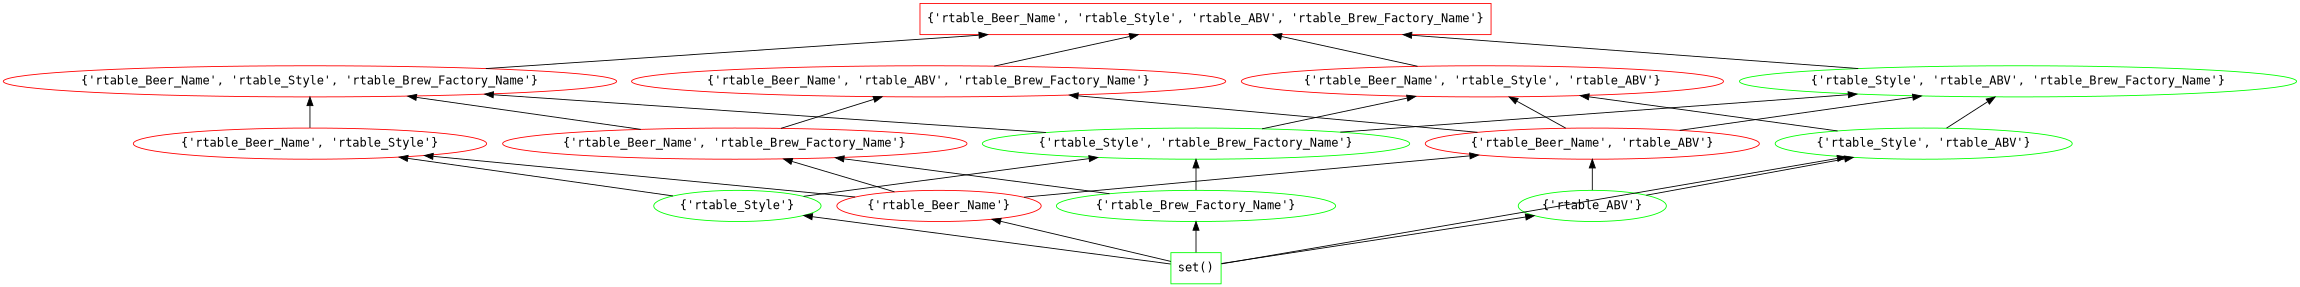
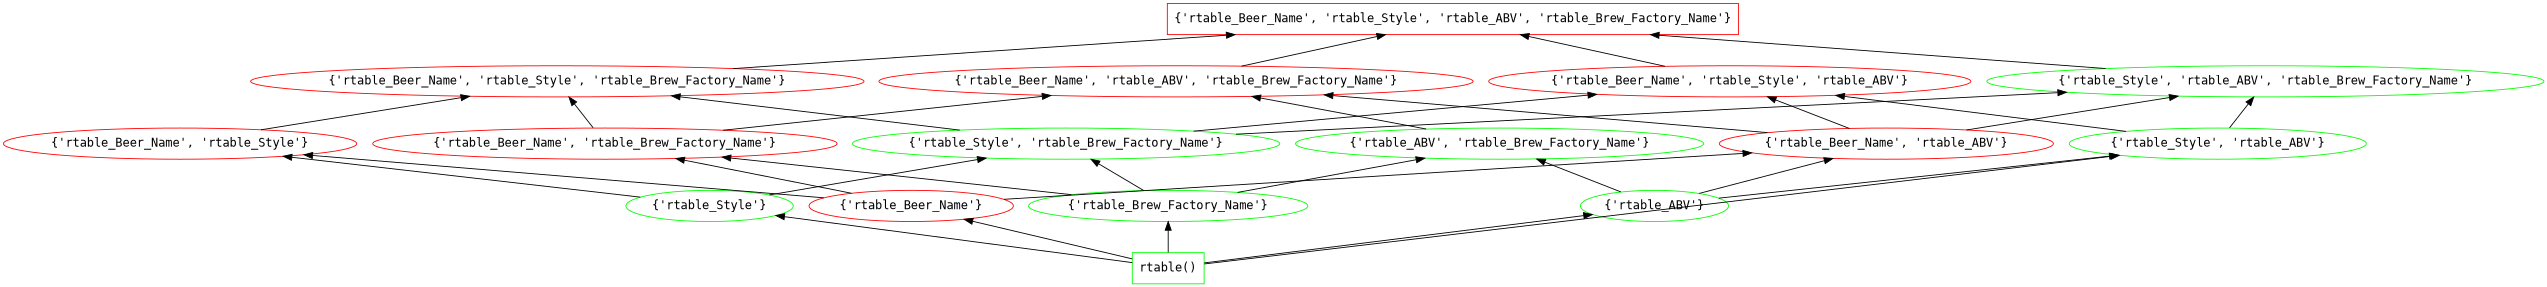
none -> (1500, 144)
(1196, 268) -> (1168, 268)
